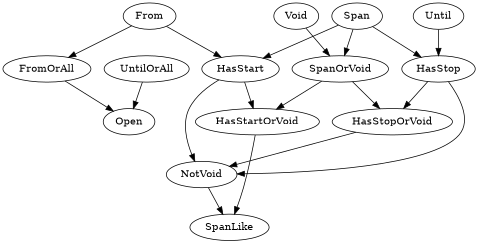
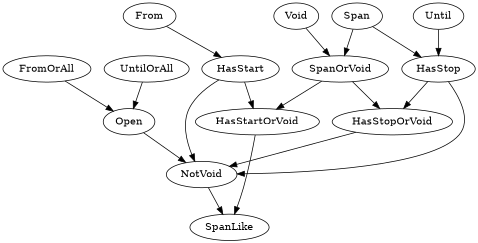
(103, 40) -> none
(304, 40) -> none
none -> (162, 146)
